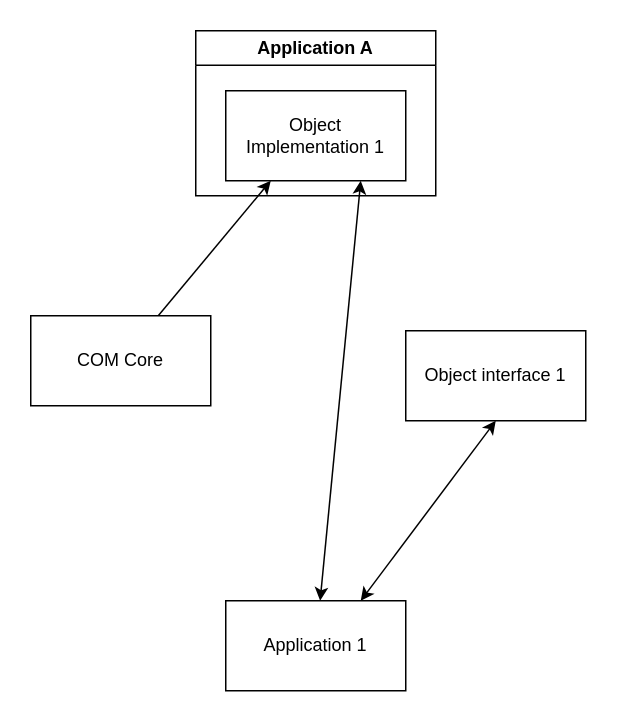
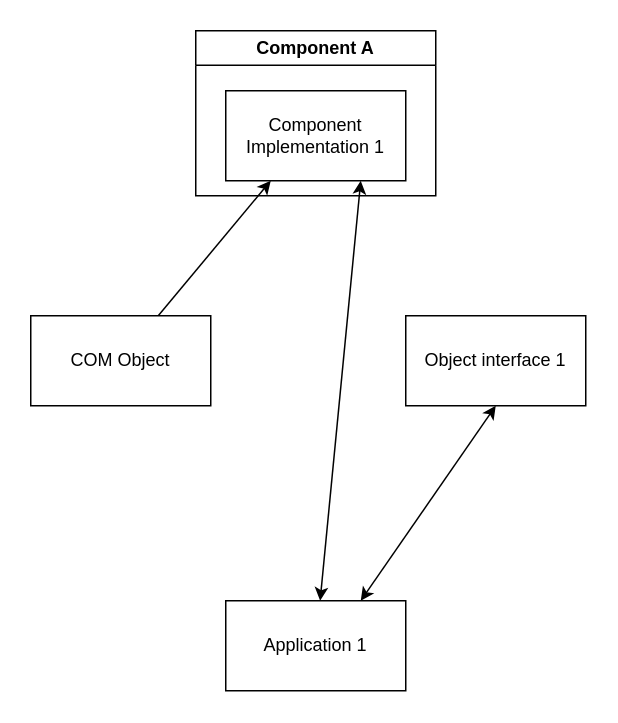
(316, 49) -> (316, 49)
(316, 136) -> (316, 136)
(121, 361) -> (121, 361)
(496, 376) -> (496, 361)
